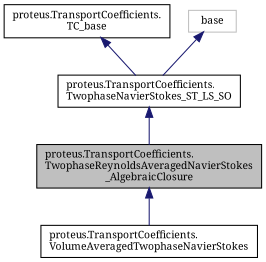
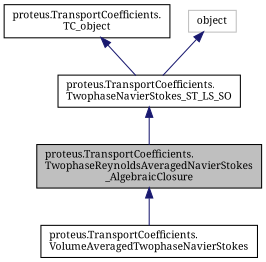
(87, 21) -> (87, 21)
(212, 21) -> (212, 21)
